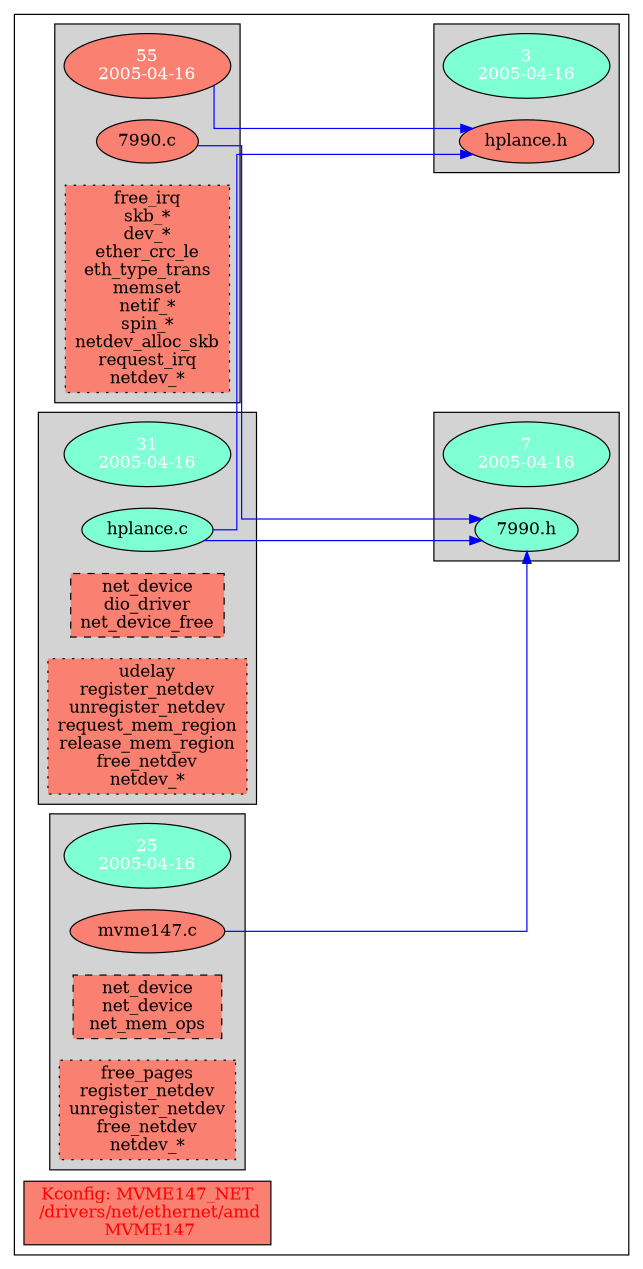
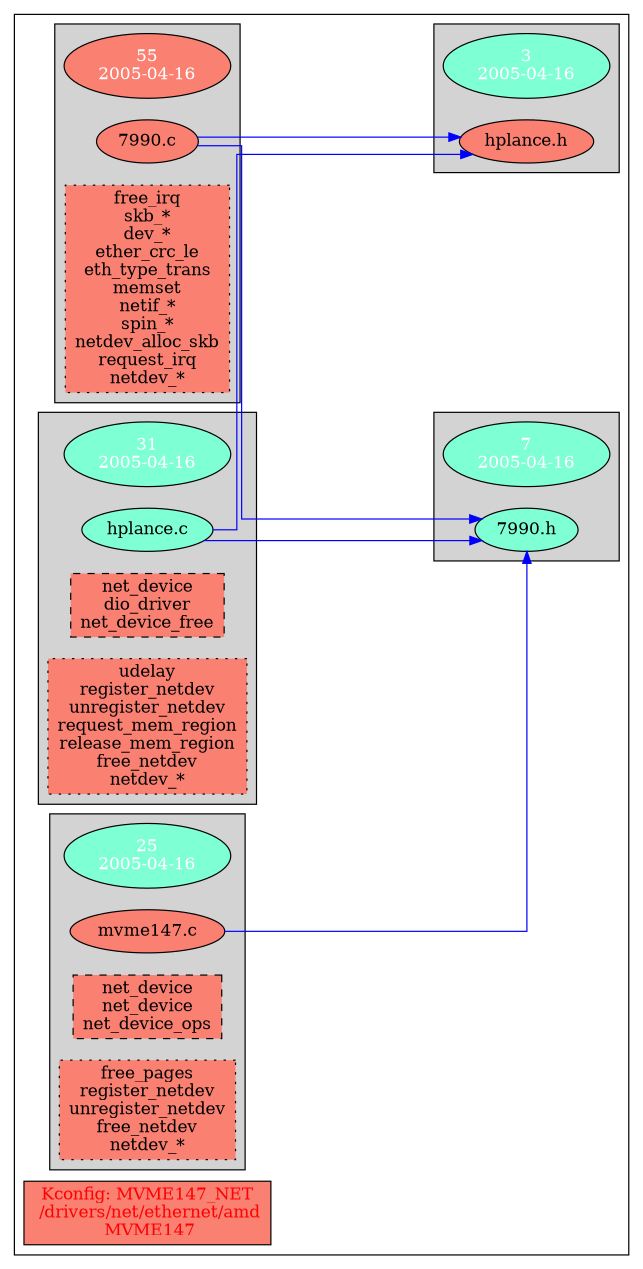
(316, 128) -> (323, 137)
(147, 1007) -> (147, 1007)
